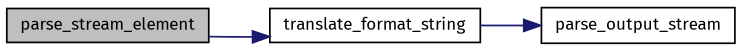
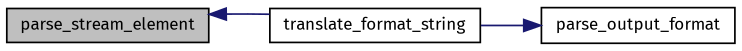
(638, 25) -> (638, 25)
(231, 37) -> (248, 14)
